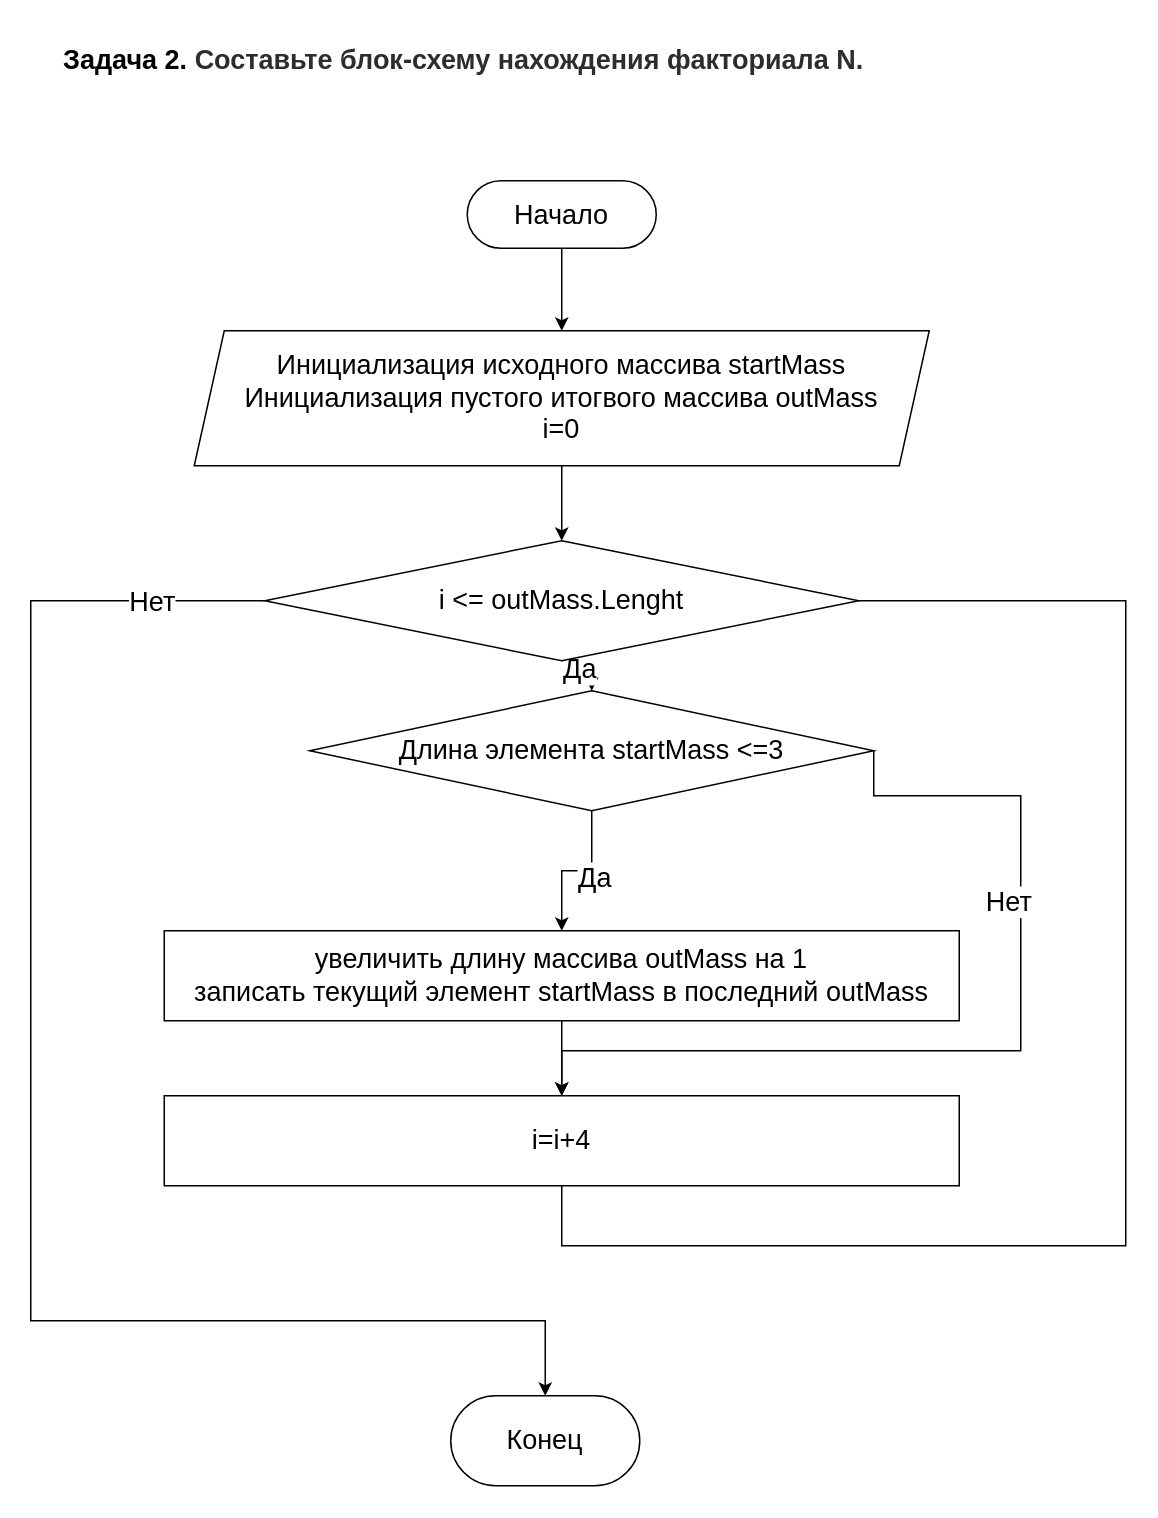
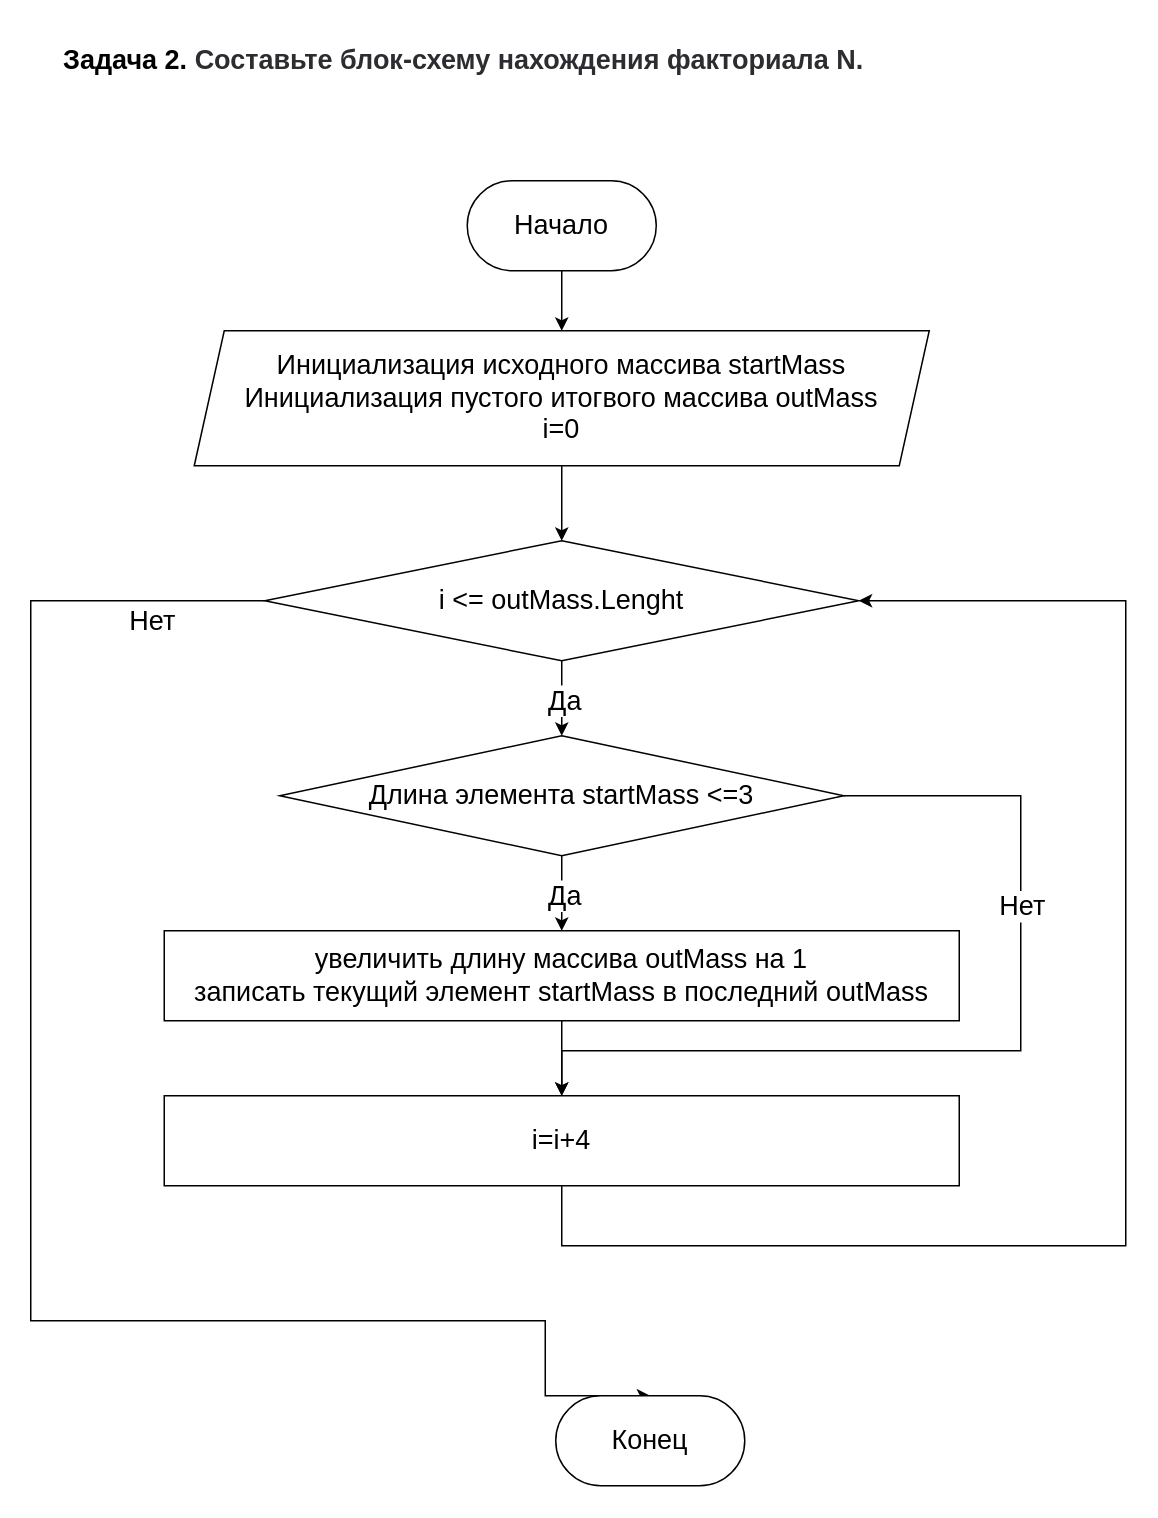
(562, 215) -> (562, 226)
(865, 601) -> (870, 601)
(592, 751) -> (562, 796)
(545, 1441) -> (650, 1441)
